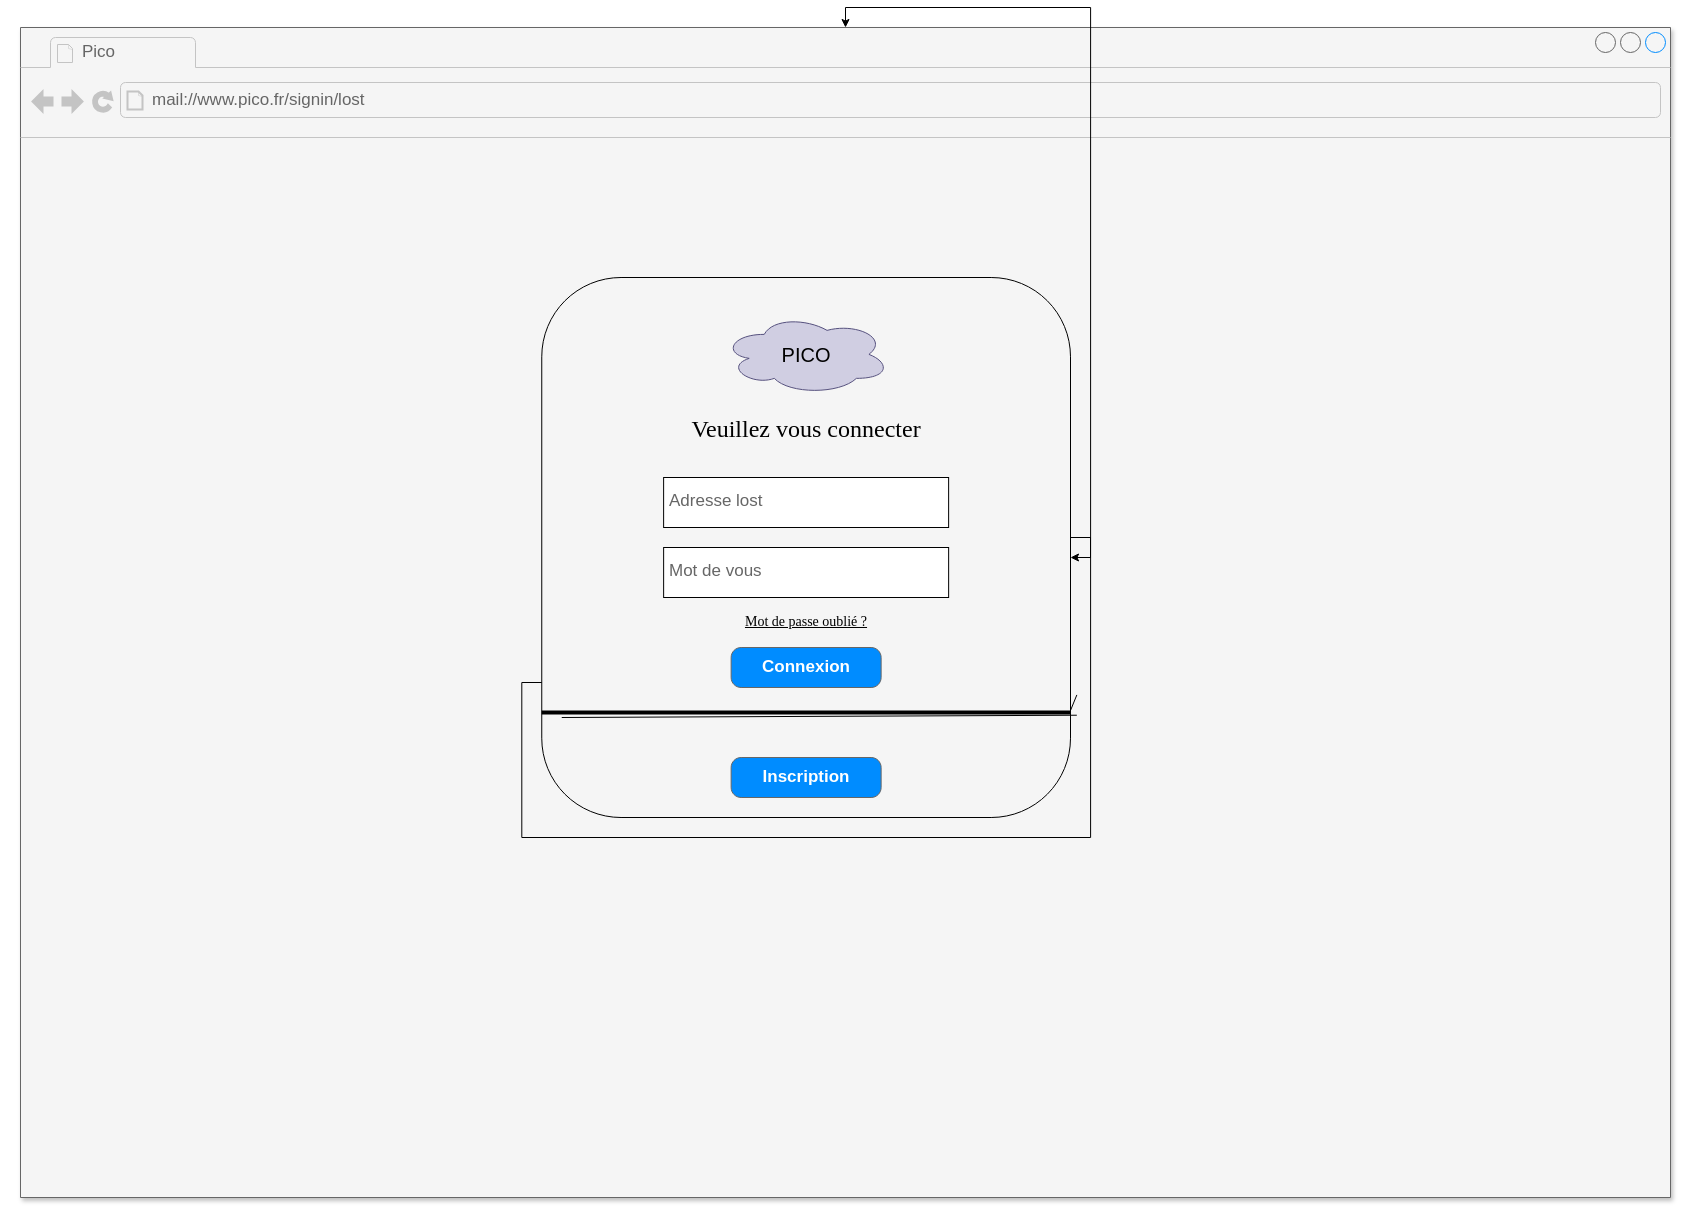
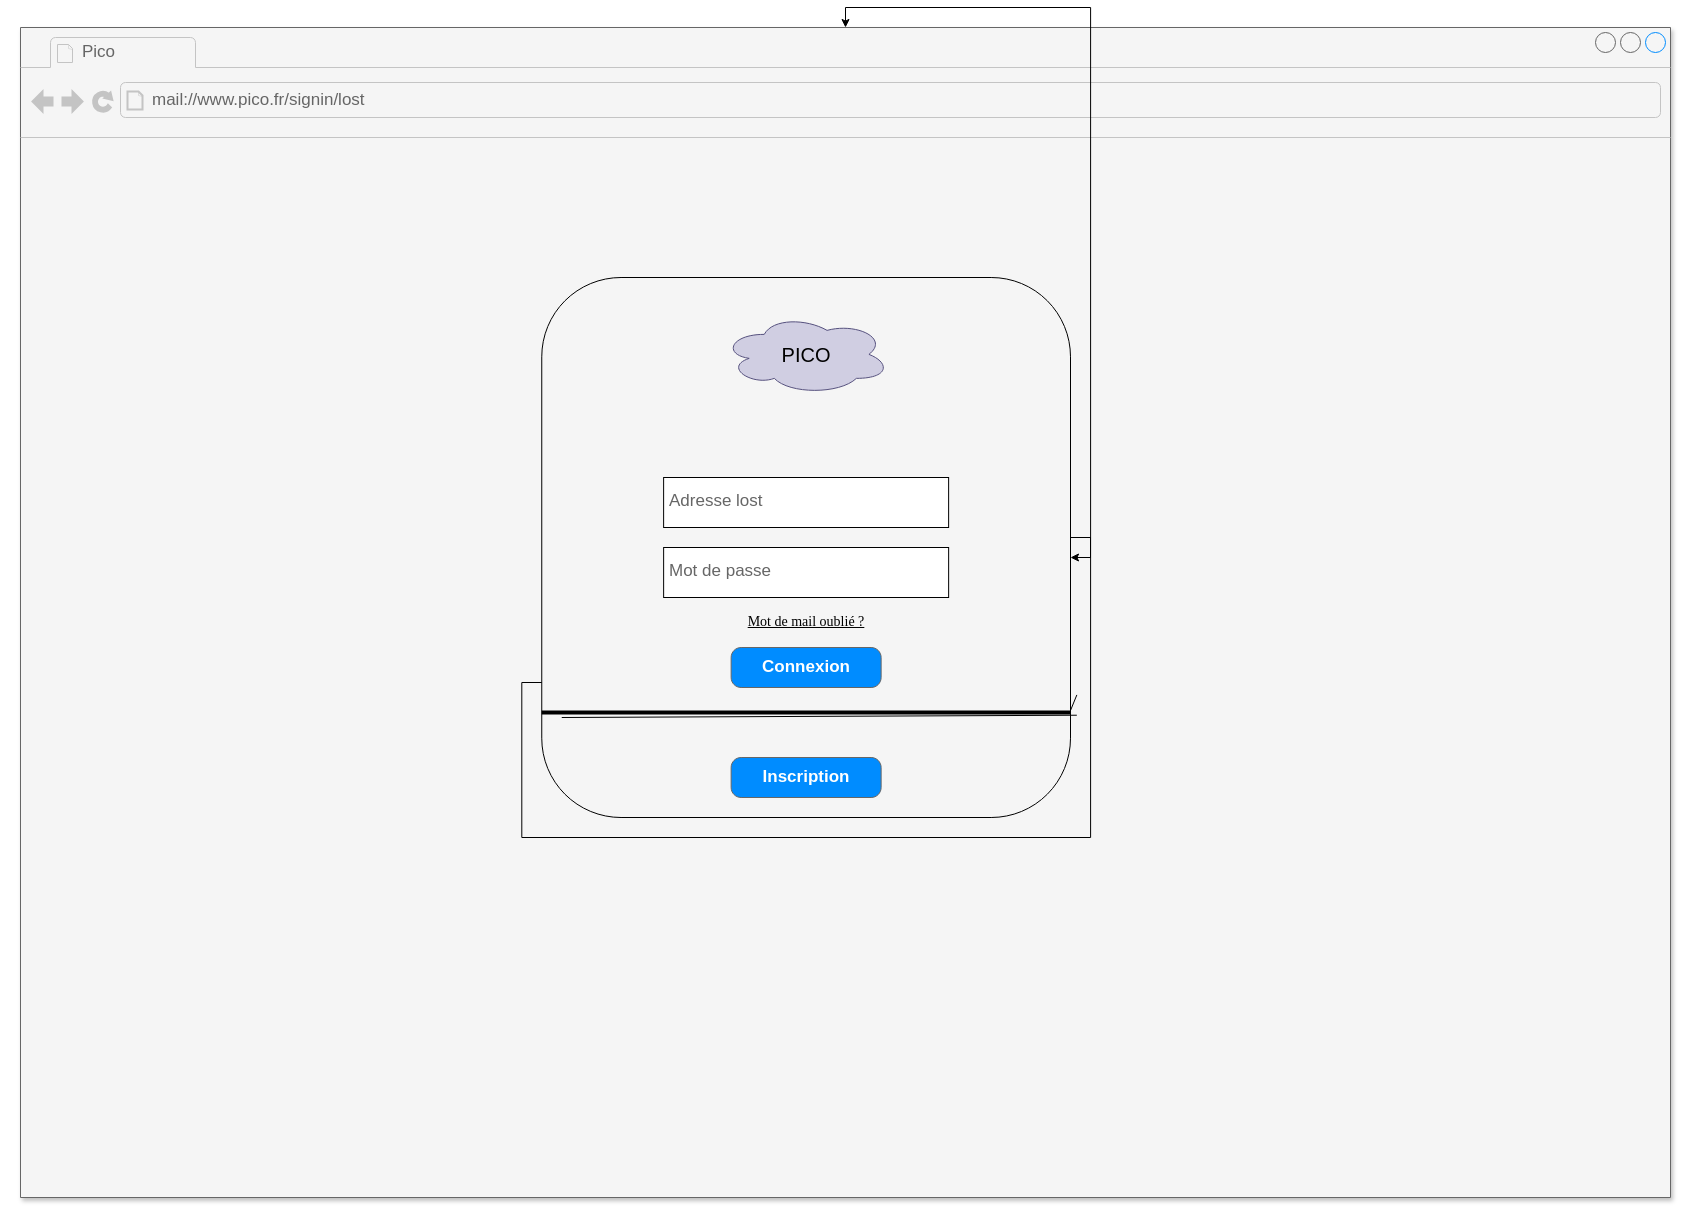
(806, 429) -> none
(717, 572) -> (722, 572)
(807, 623) -> (807, 623)
